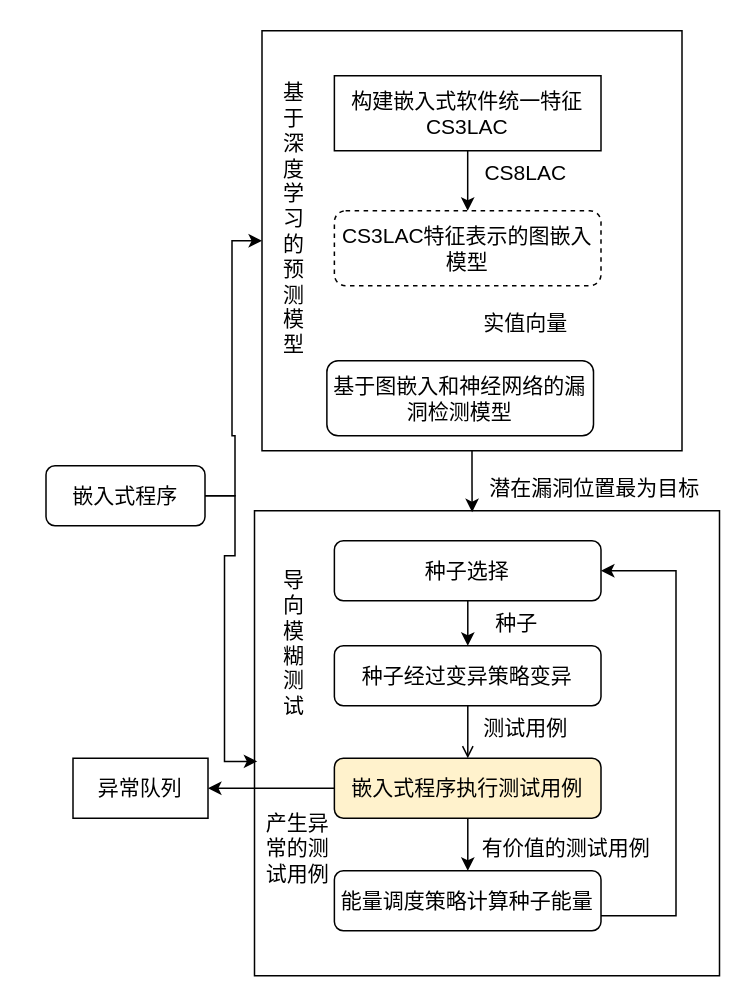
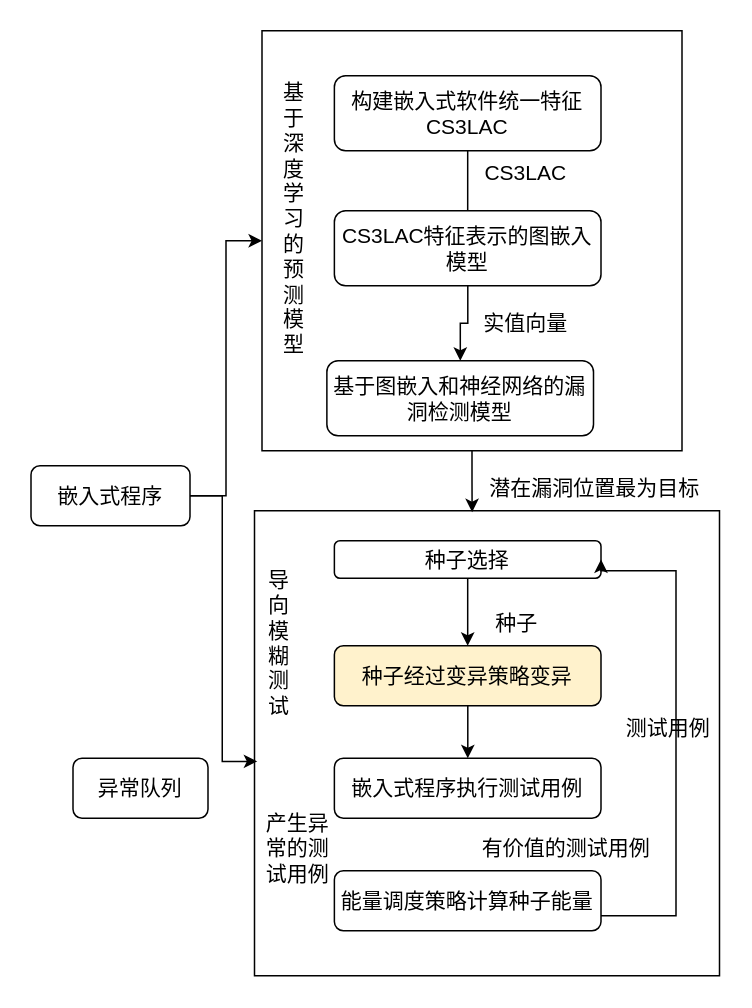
(467, 113) -> (467, 113)
(526, 173) -> (526, 173)
(467, 199) -> (467, 204)
(467, 248) -> (467, 248)
none -> (468, 321)
(125, 496) -> (110, 496)
(467, 571) -> (467, 560)
(294, 642) -> (279, 642)
(467, 676) -> (467, 676)
(526, 728) -> (668, 728)
(468, 749) -> (468, 747)
(140, 788) -> (140, 788)
(276, 788) -> none
(467, 788) -> (467, 788)
(468, 846) -> none
